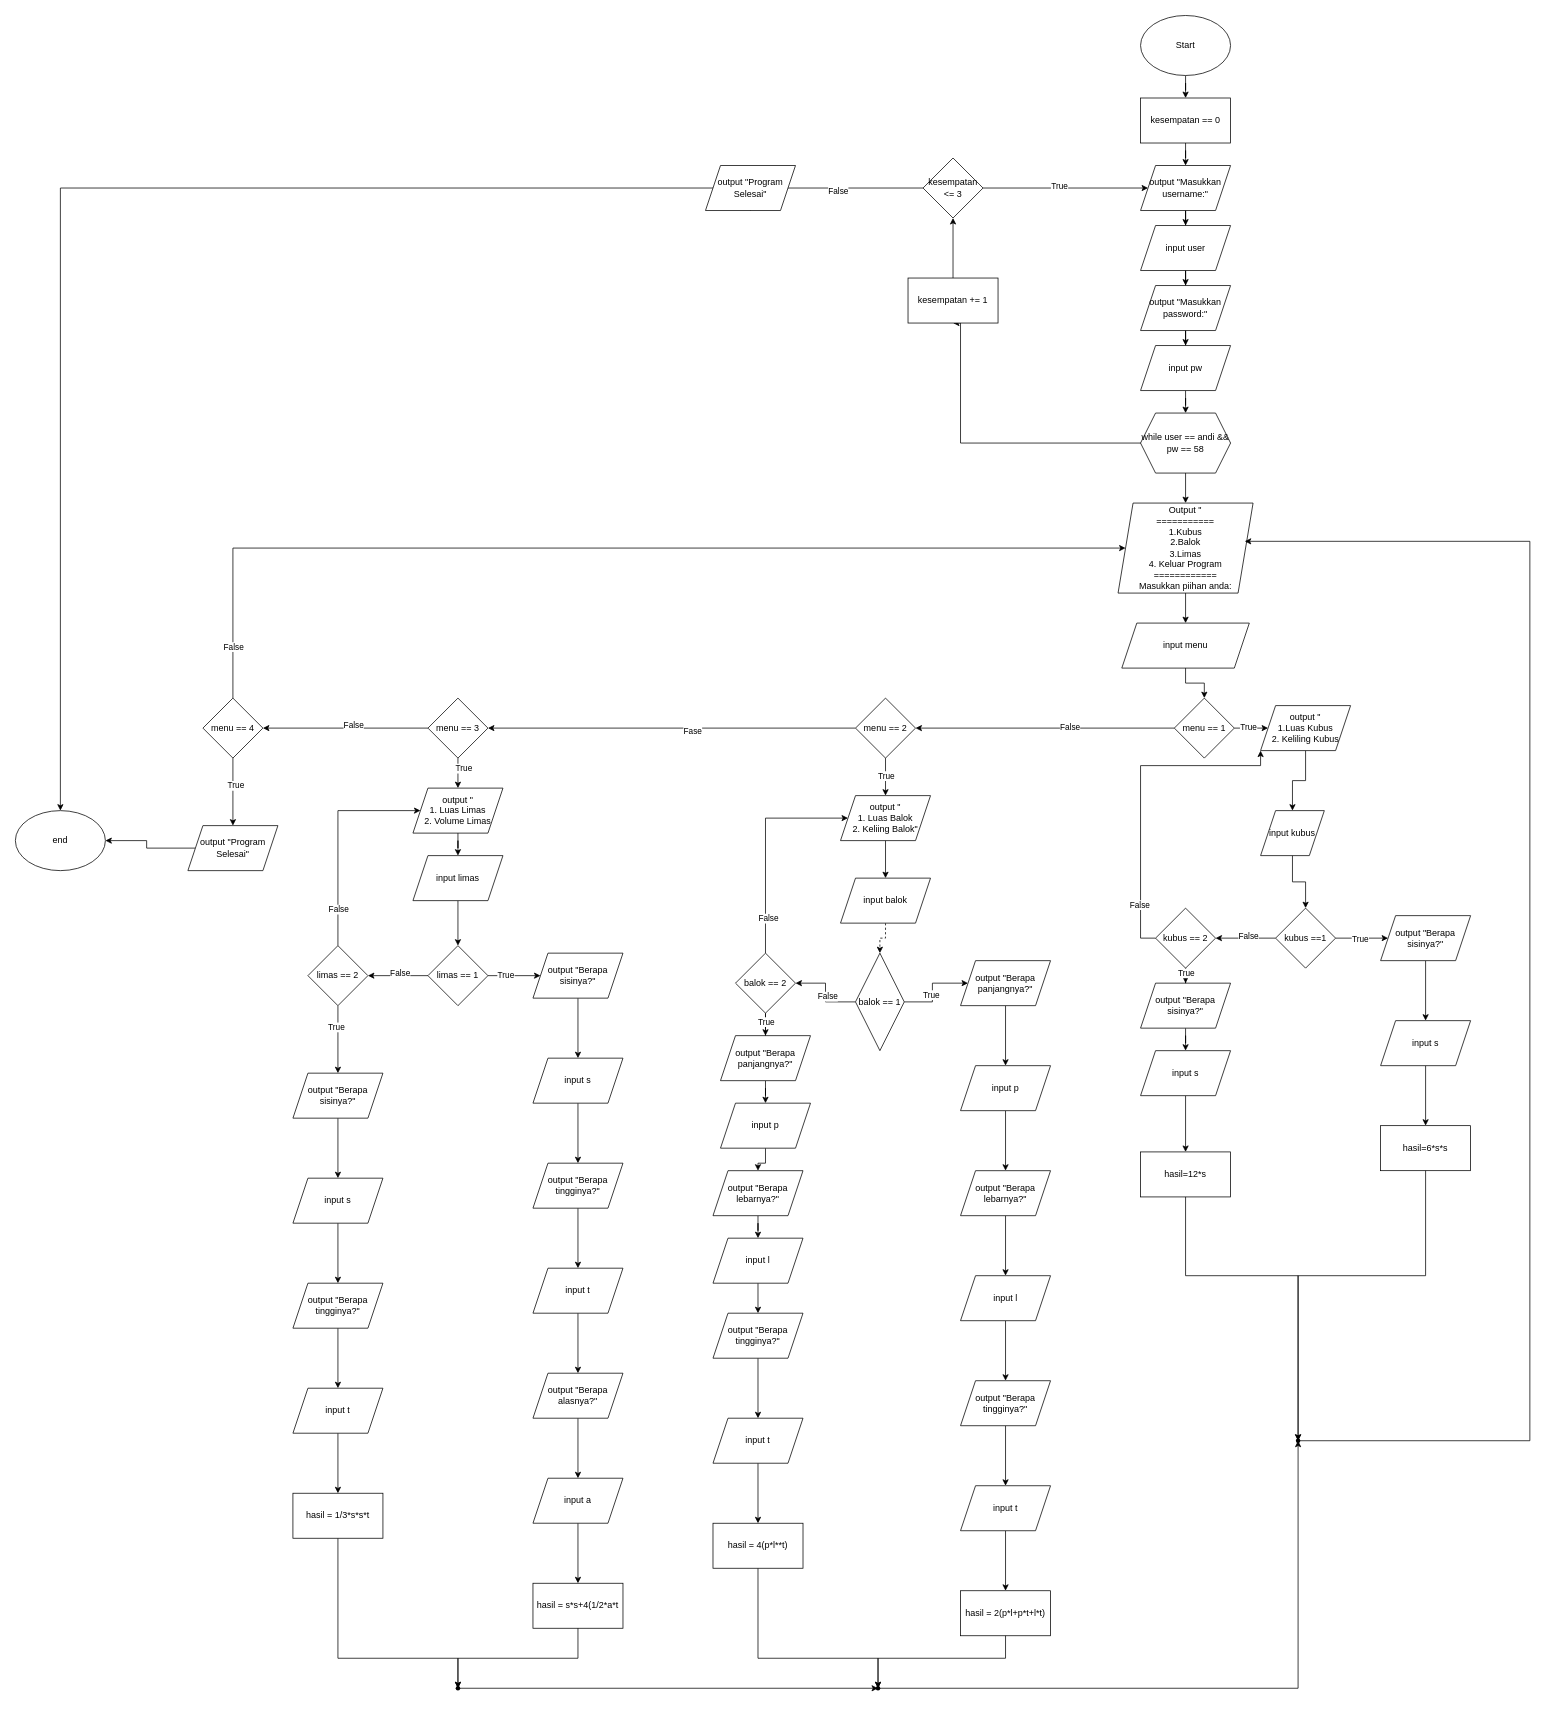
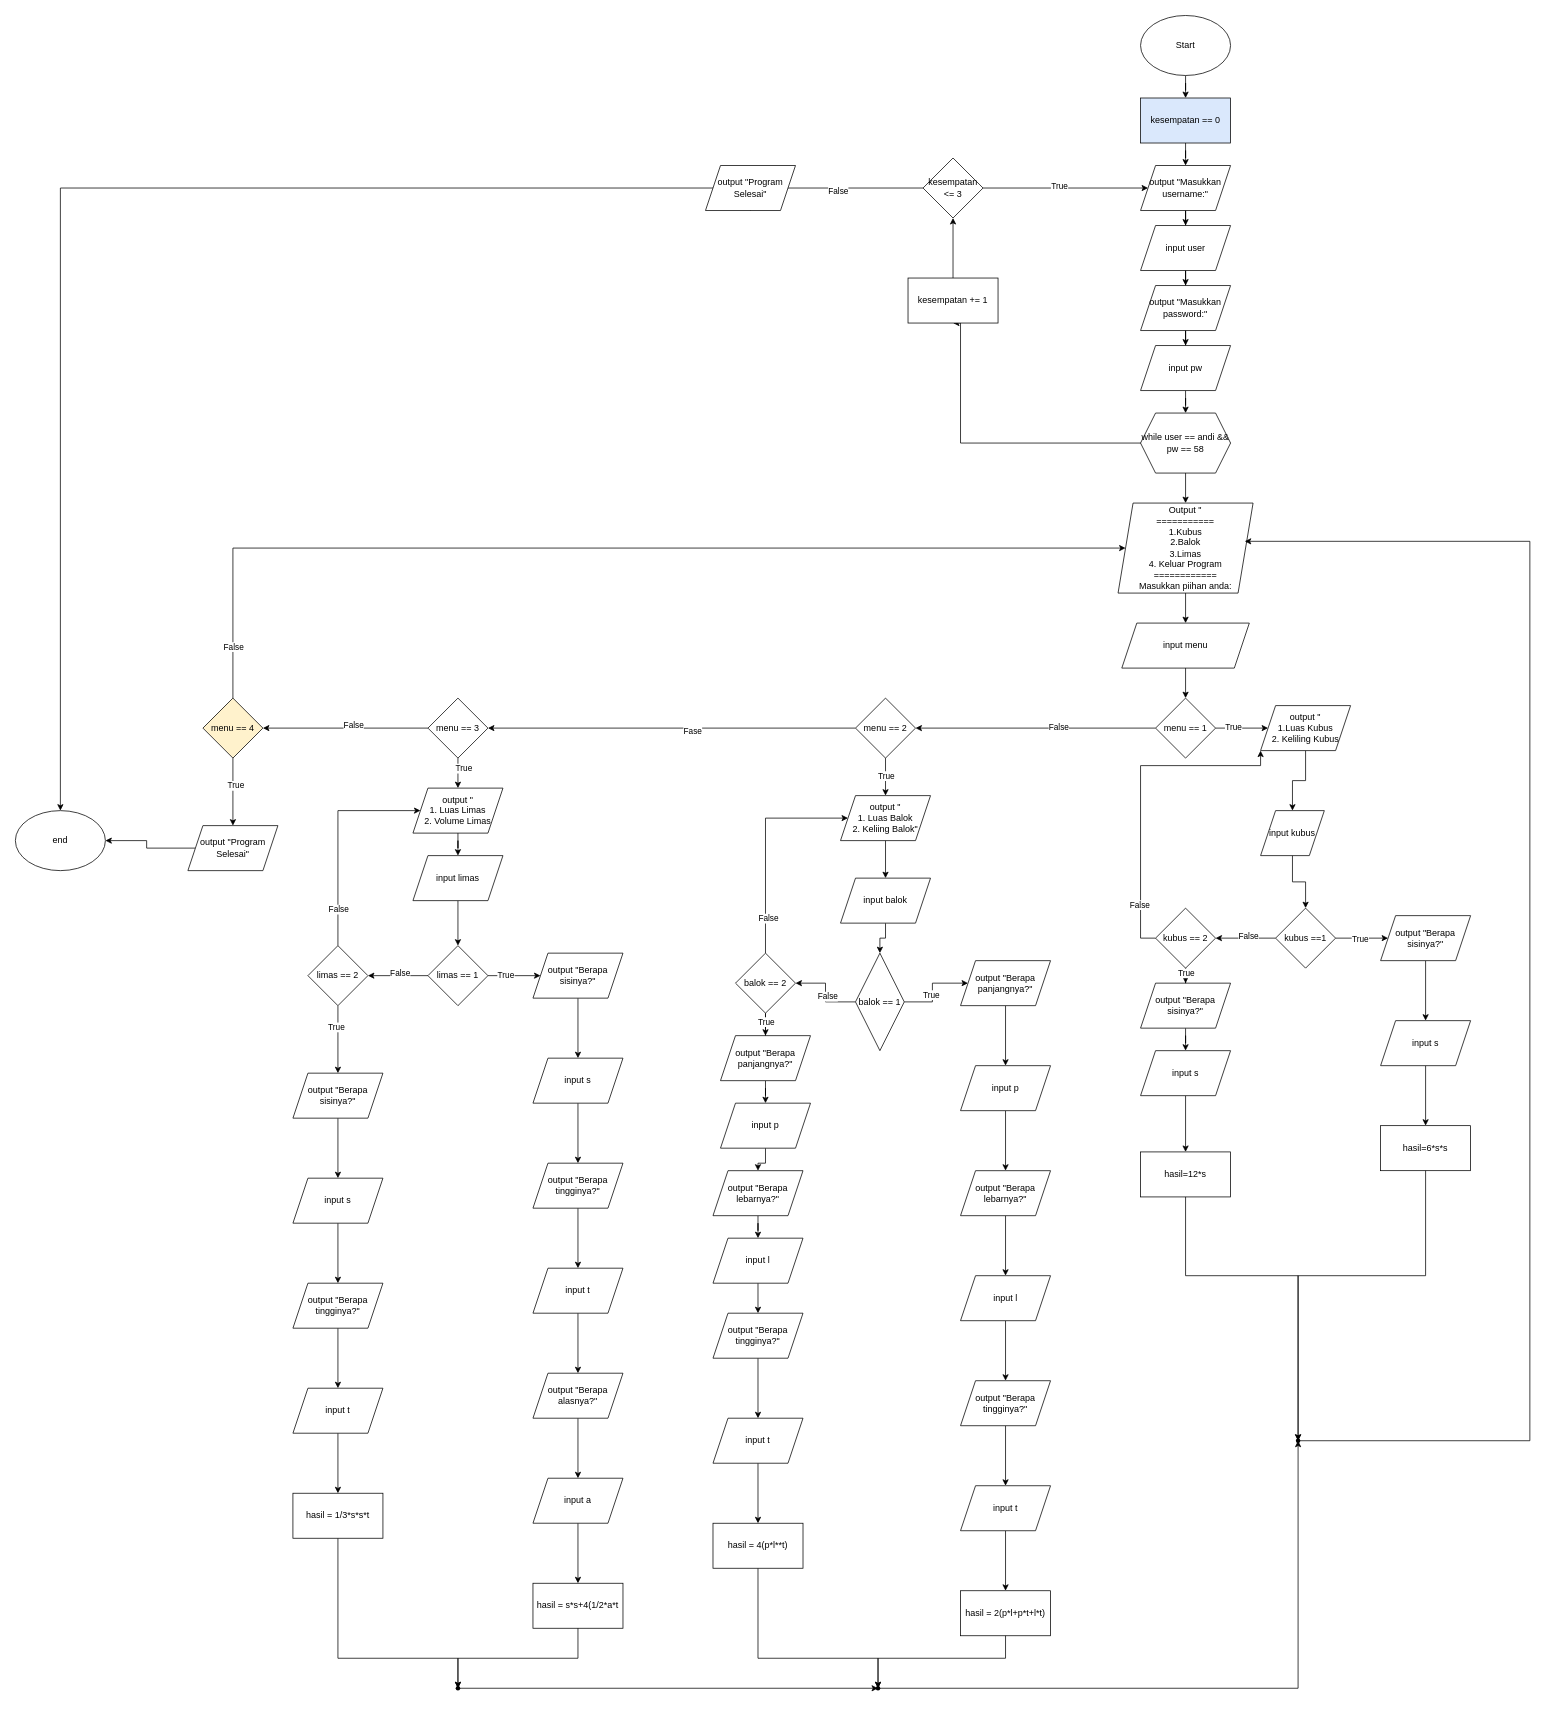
(1185, 120) -> (1185, 120)
(233, 728) -> (233, 728)
(1204, 728) -> (1185, 728)
(885, 936) -> (885, 936)
